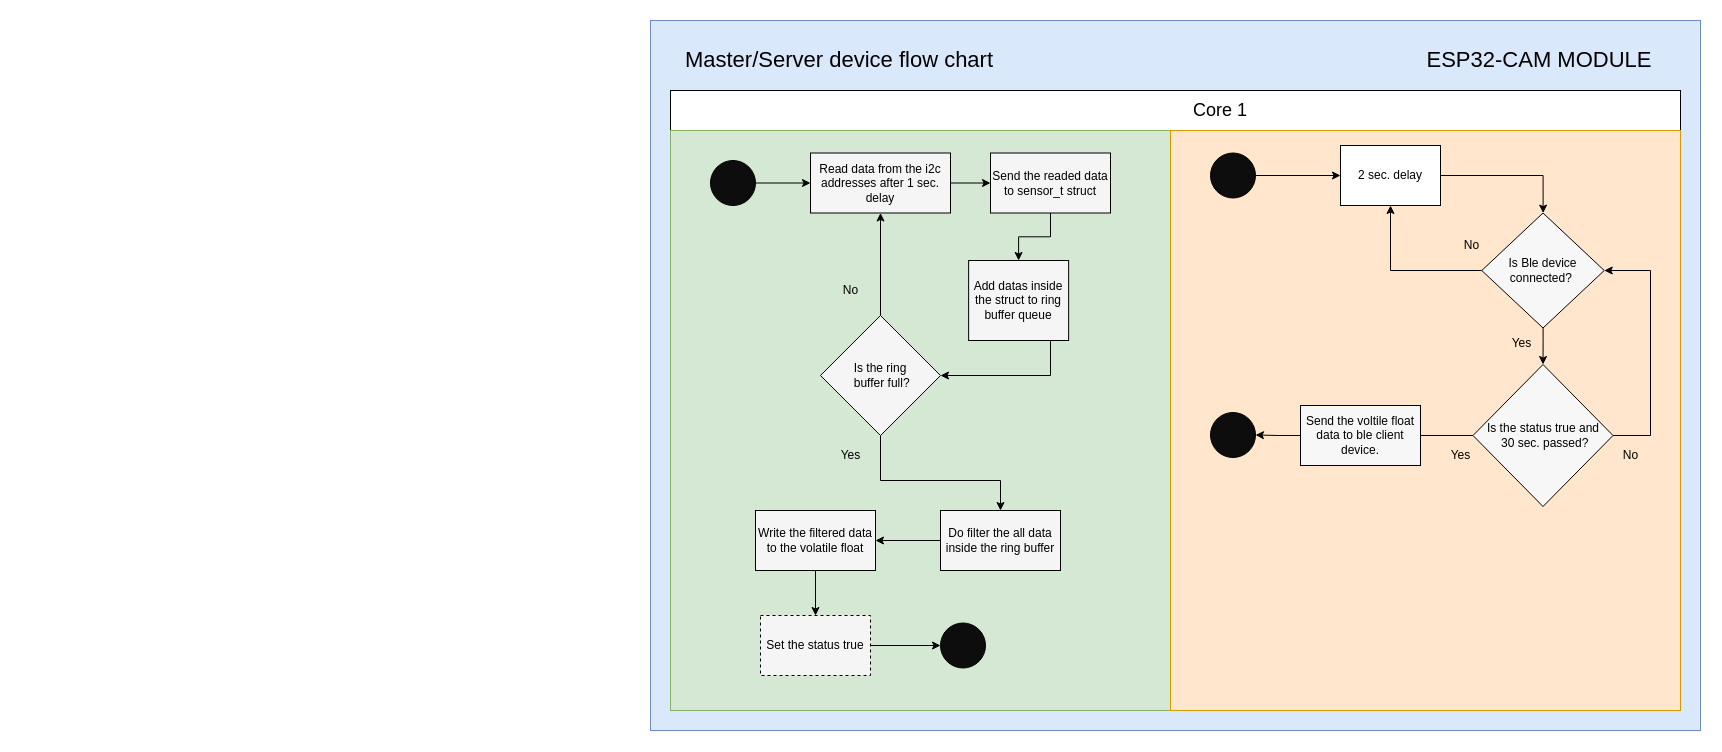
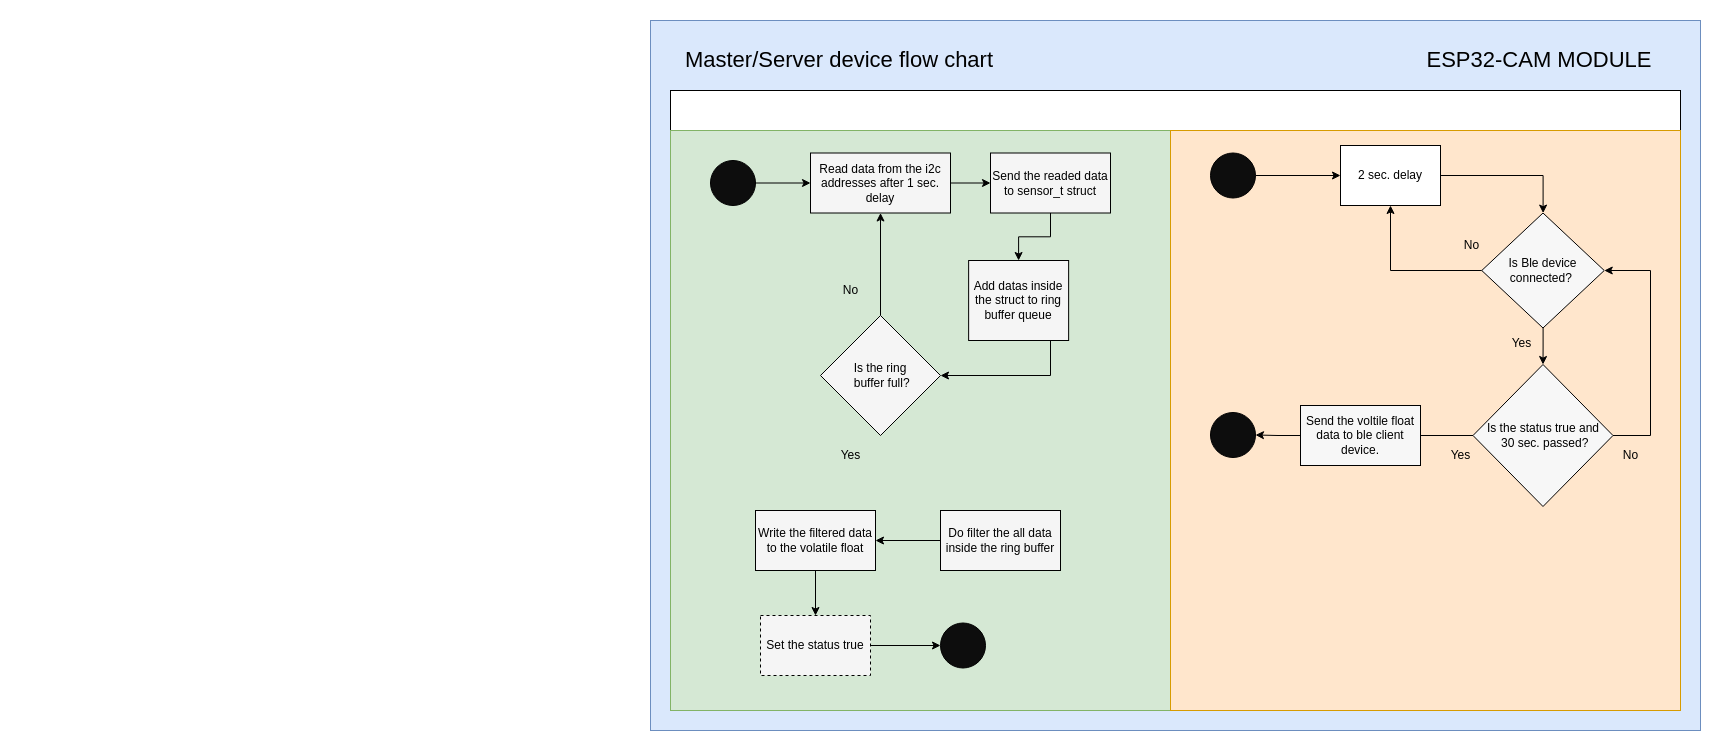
(1221, 111) -> none
(930, 481) -> none
